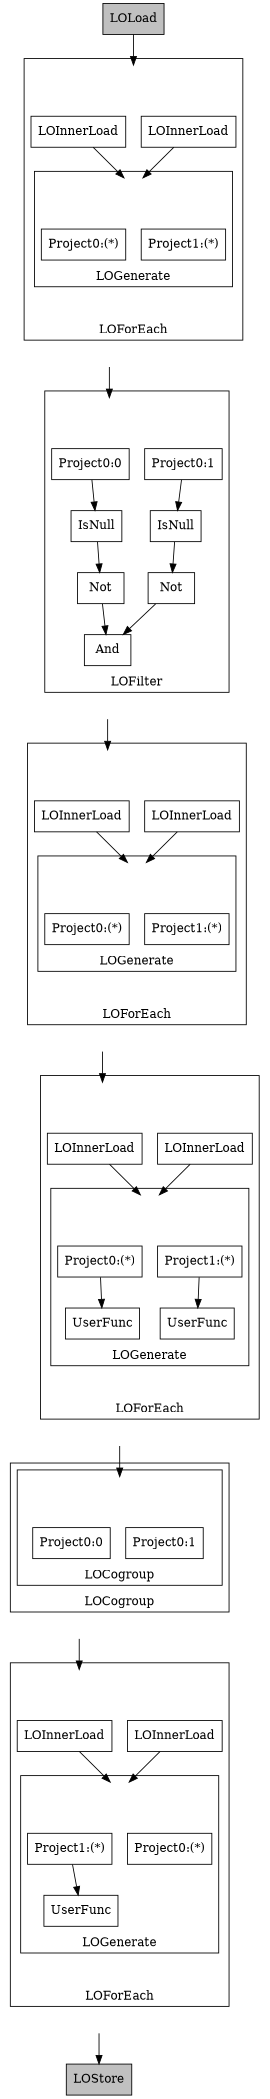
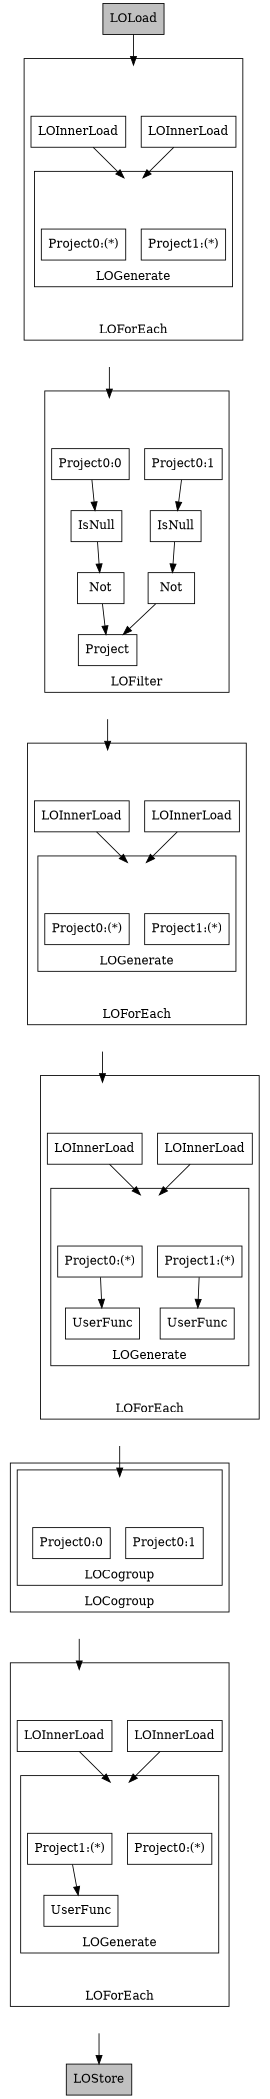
(108, 650) -> (108, 650)
